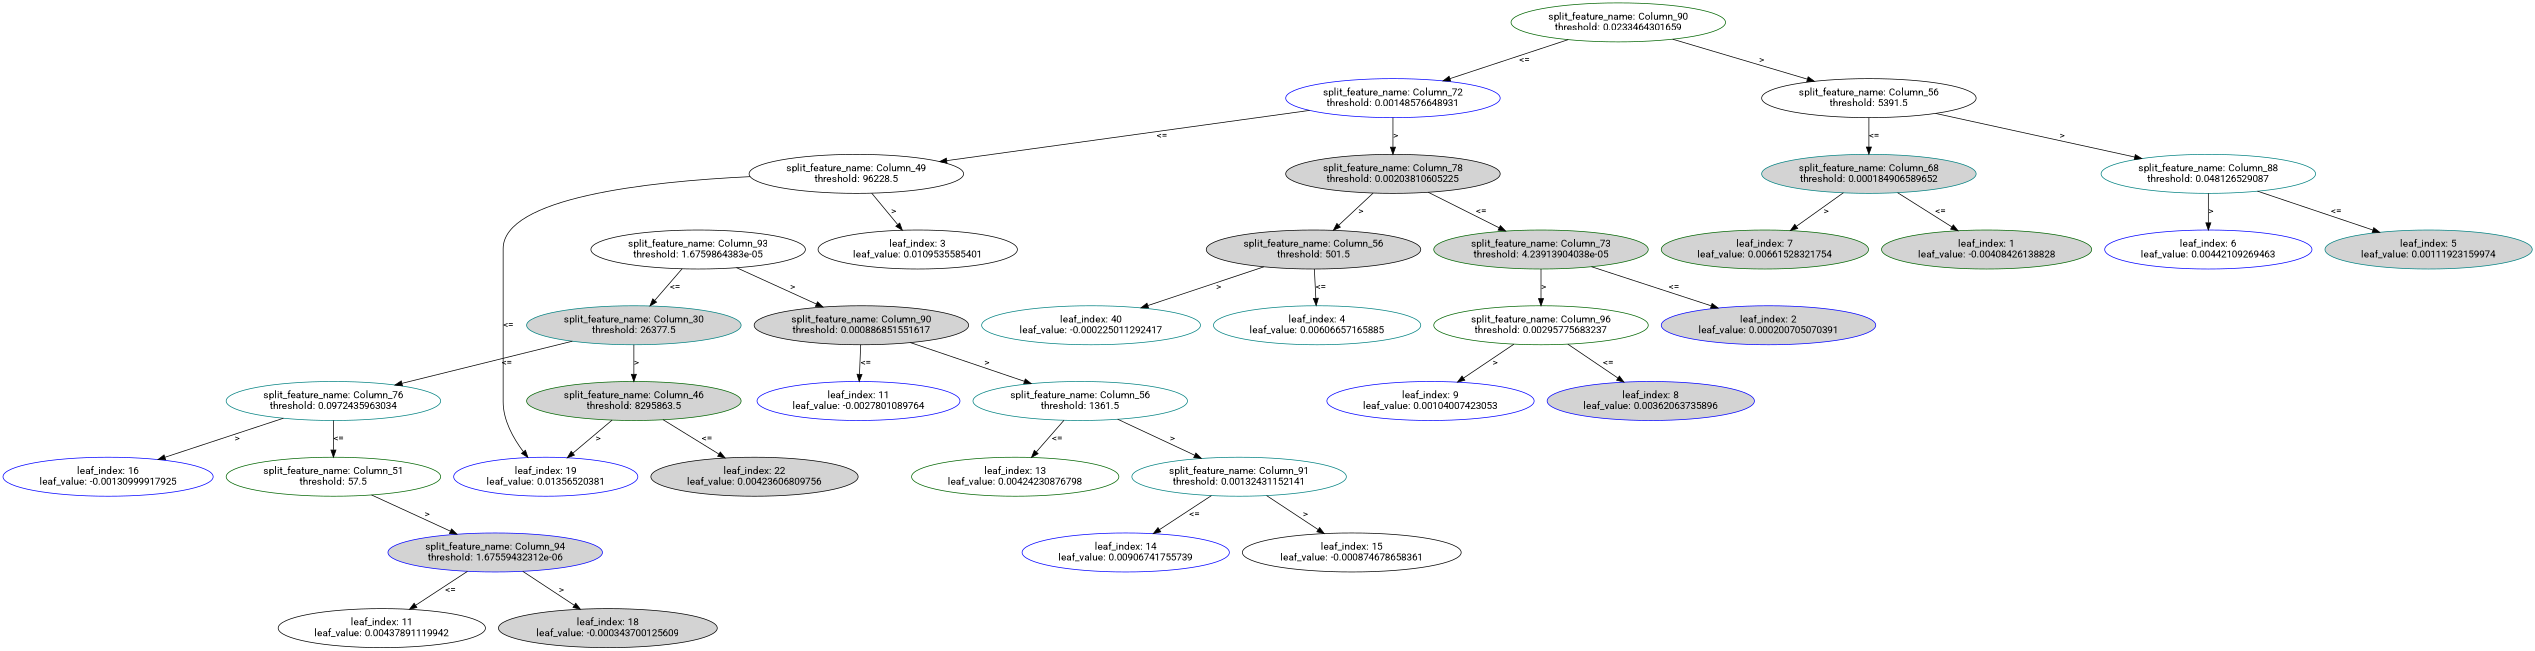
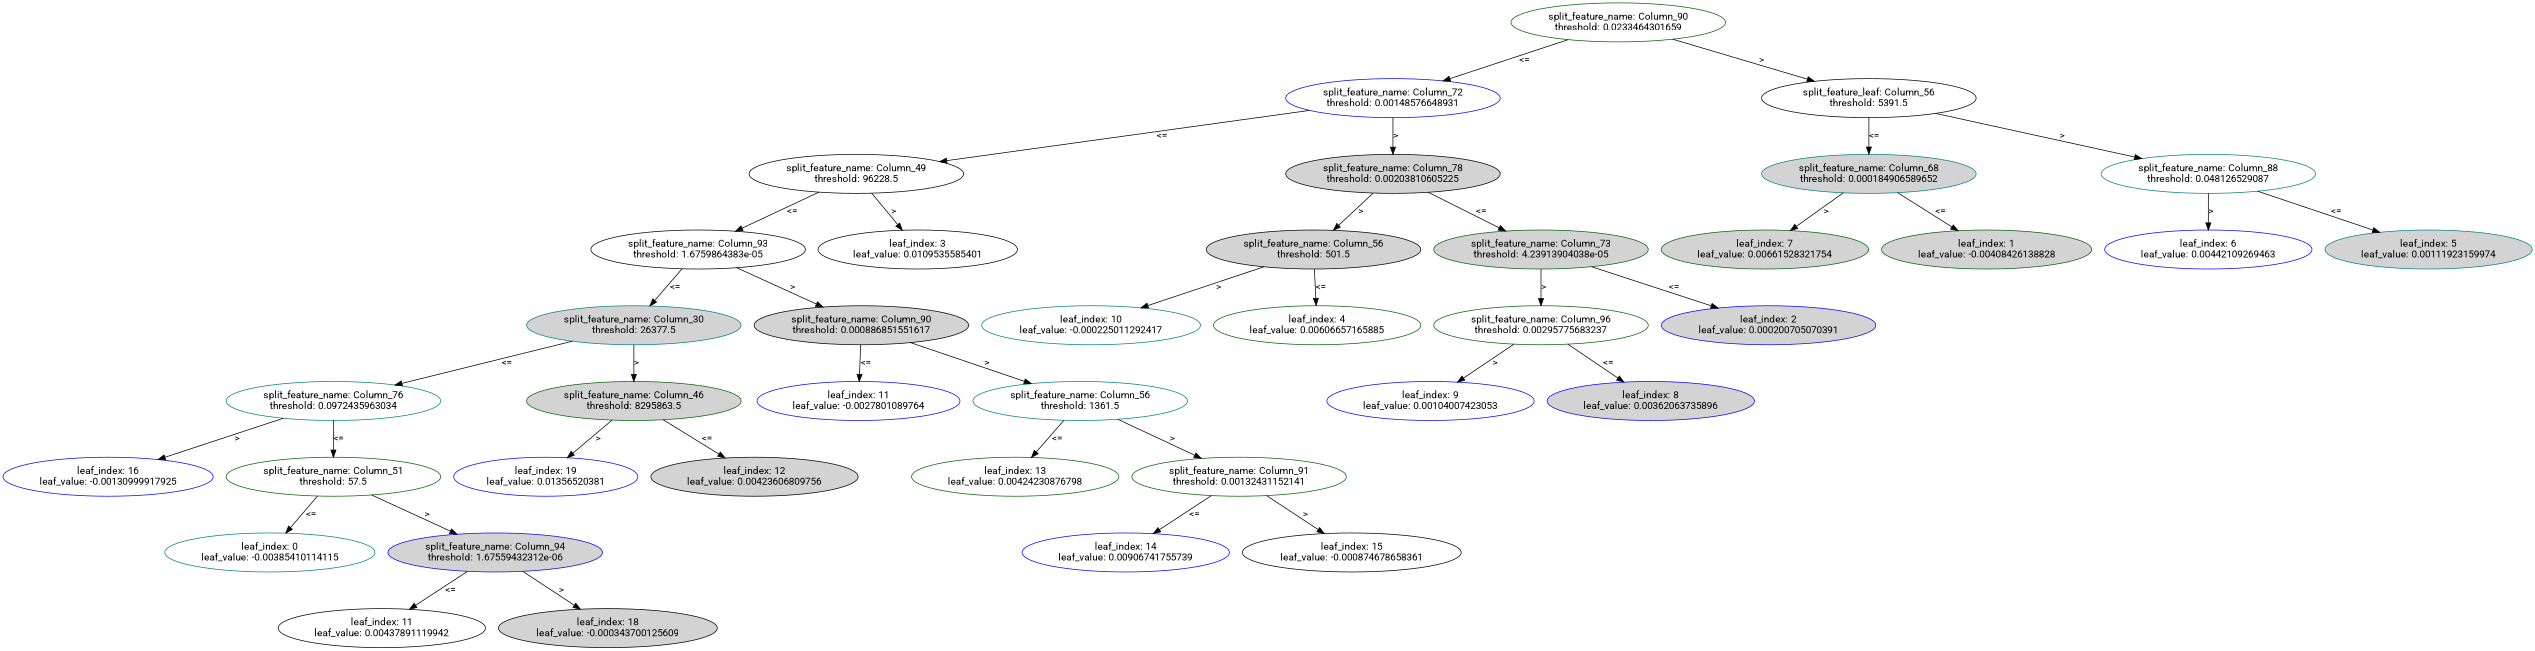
(1869, 98) -> (1869, 98)
(519, 223) -> (781, 210)
(1091, 325) -> (1091, 325)
(1317, 325) -> (1317, 325)
(755, 477) -> (755, 477)
(1239, 477) -> (1239, 477)
none -> (270, 552)
